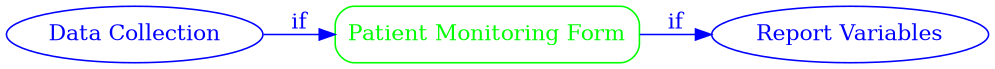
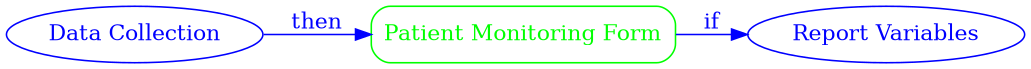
(299, 23) -> (317, 23)
